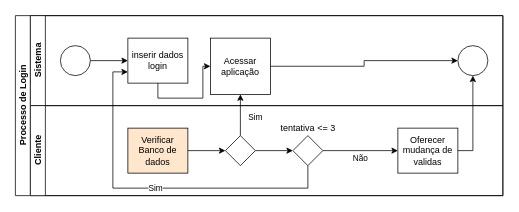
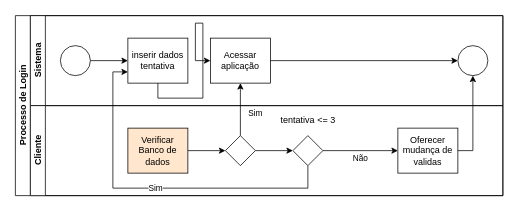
(158, 60) -> (158, 60)
(240, 66) -> (240, 60)
(308, 128) -> (308, 120)
